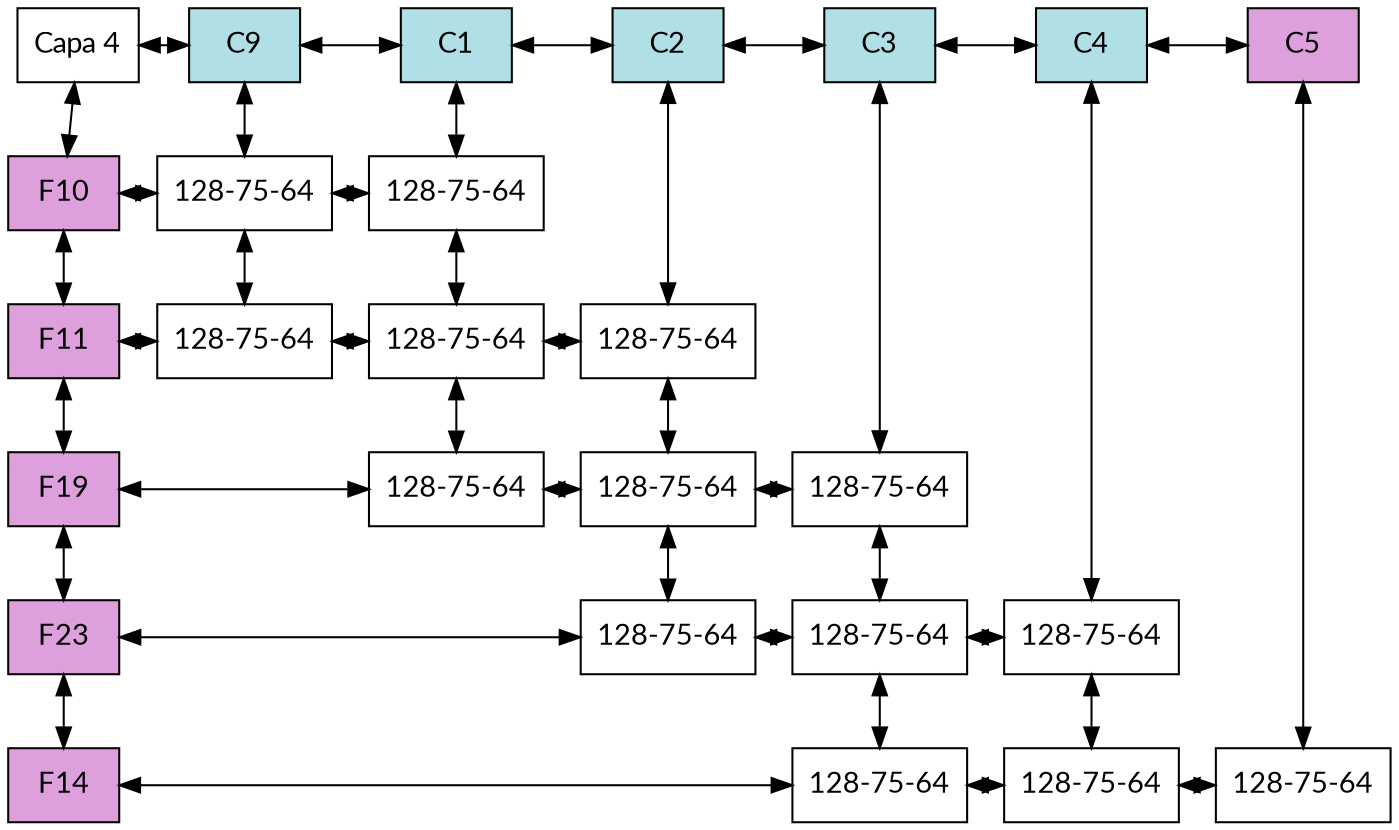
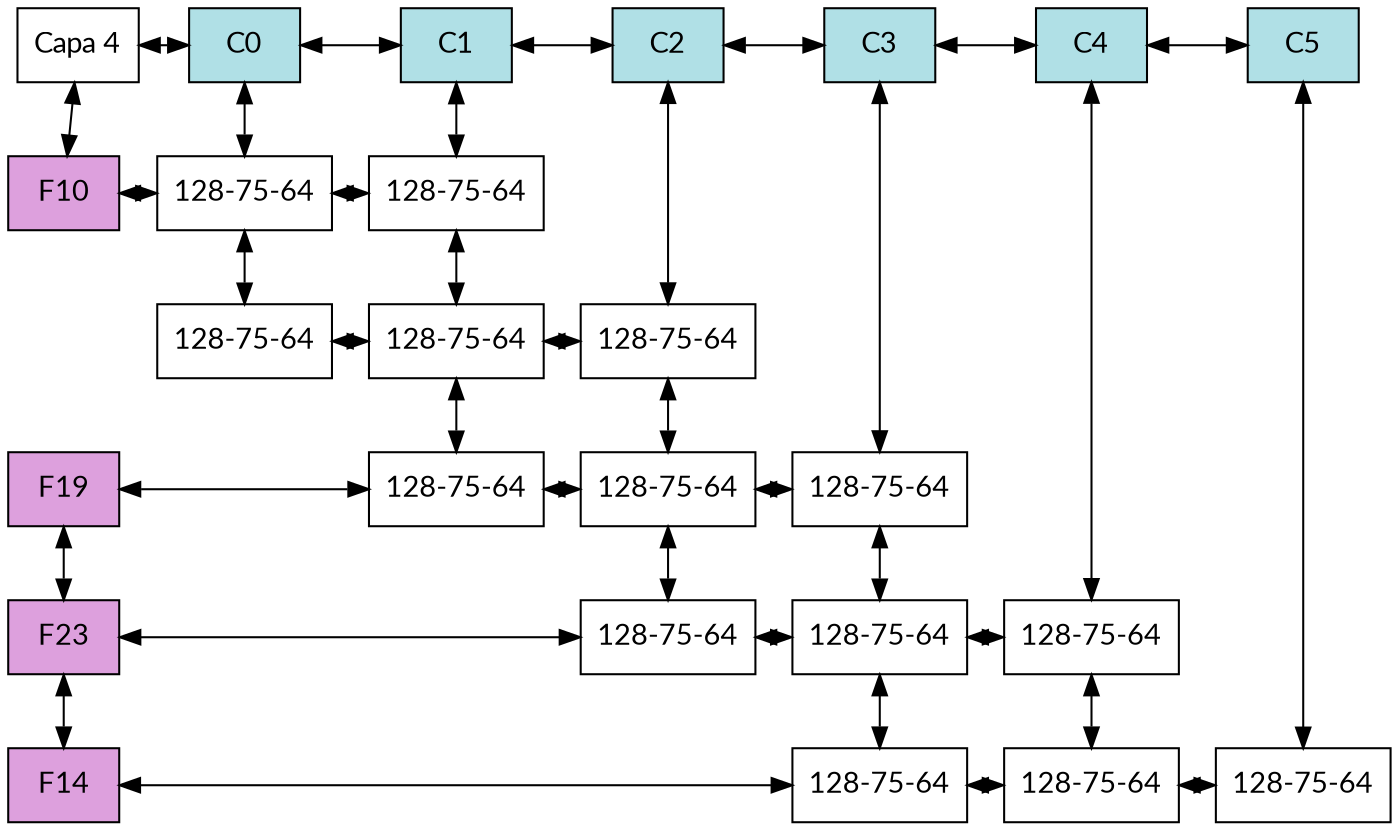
(245, 45) -> (245, 45)
(1303, 45) -> (1303, 45)
(64, 341) -> none
